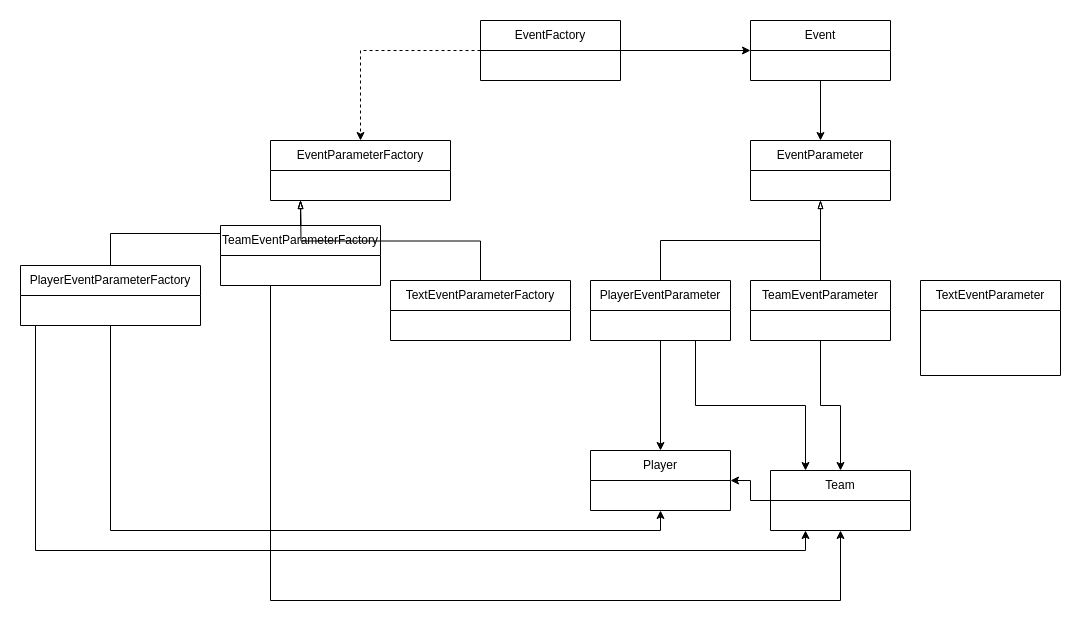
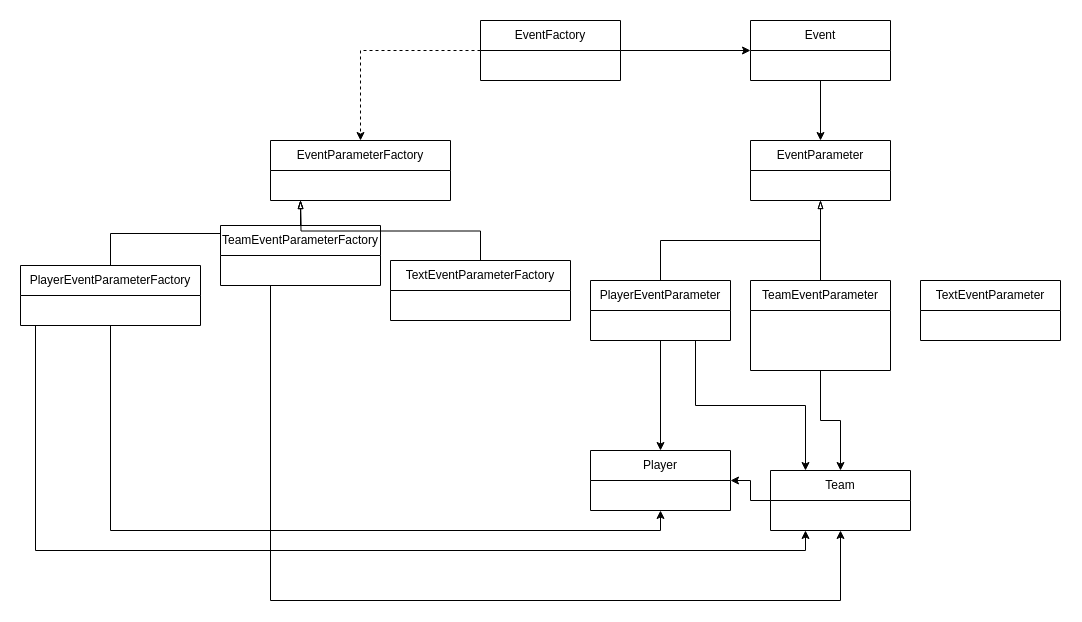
(481, 311) -> (481, 291)
(821, 311) -> (821, 326)
(991, 328) -> (991, 311)
